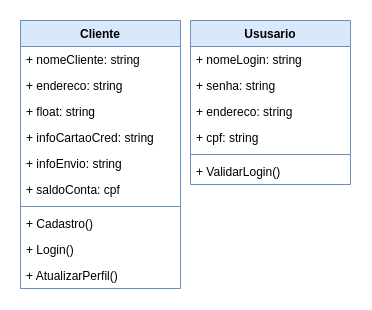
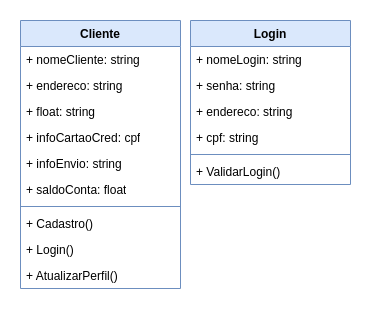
(271, 35) -> (271, 35)
(99, 139) -> (91, 139)
(77, 191) -> (83, 191)
